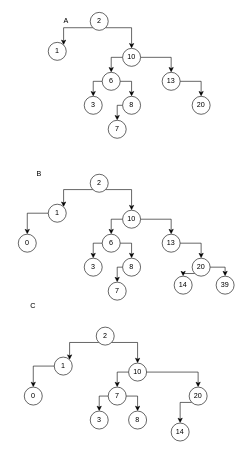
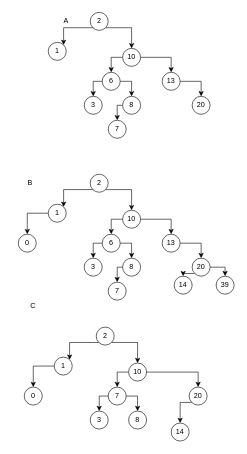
(39, 174) -> (30, 183)
